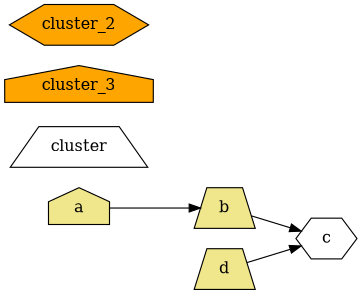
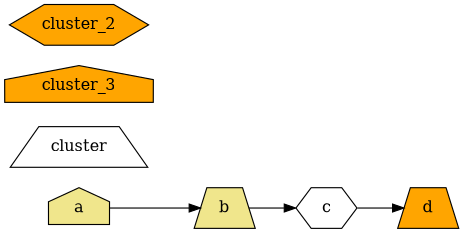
(268, 256) -> (375, 208)
(225, 269) -> (428, 208)
